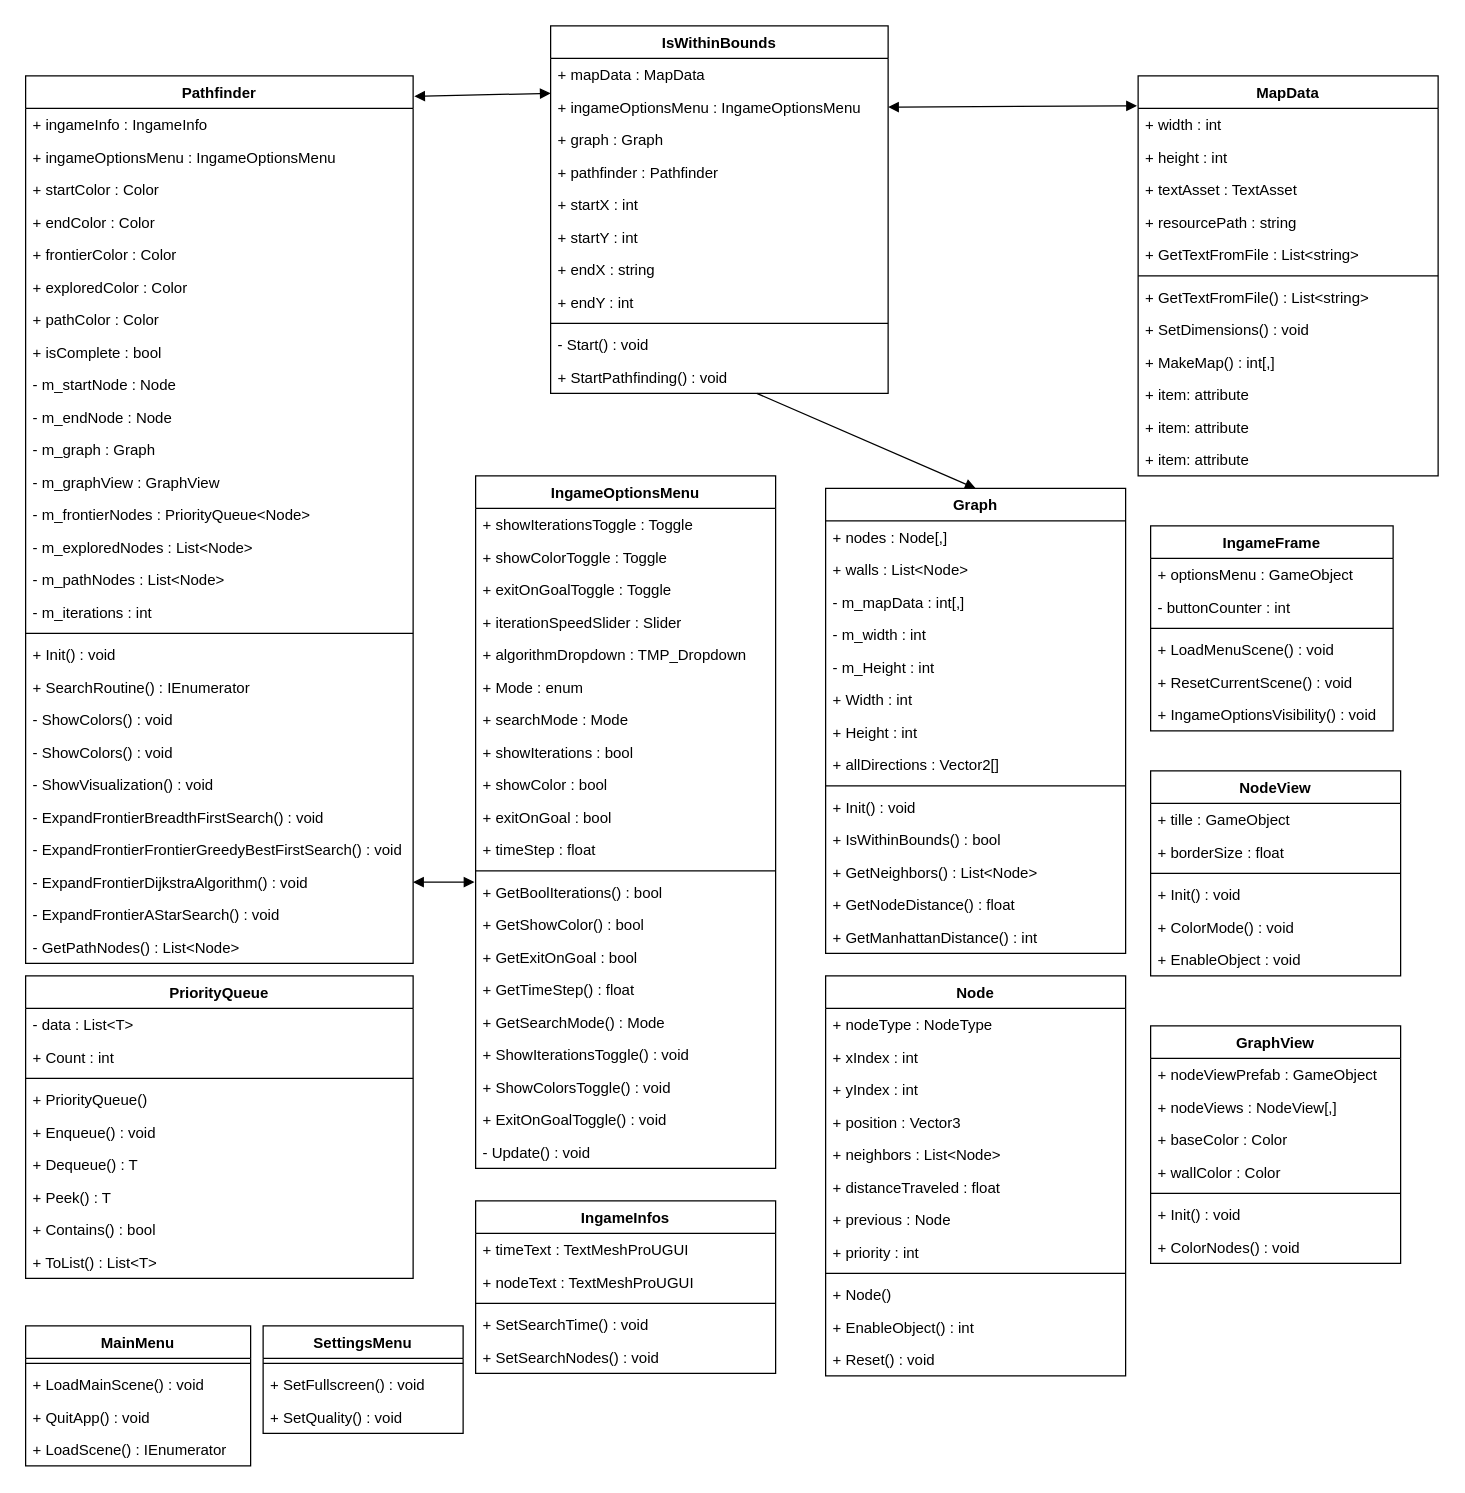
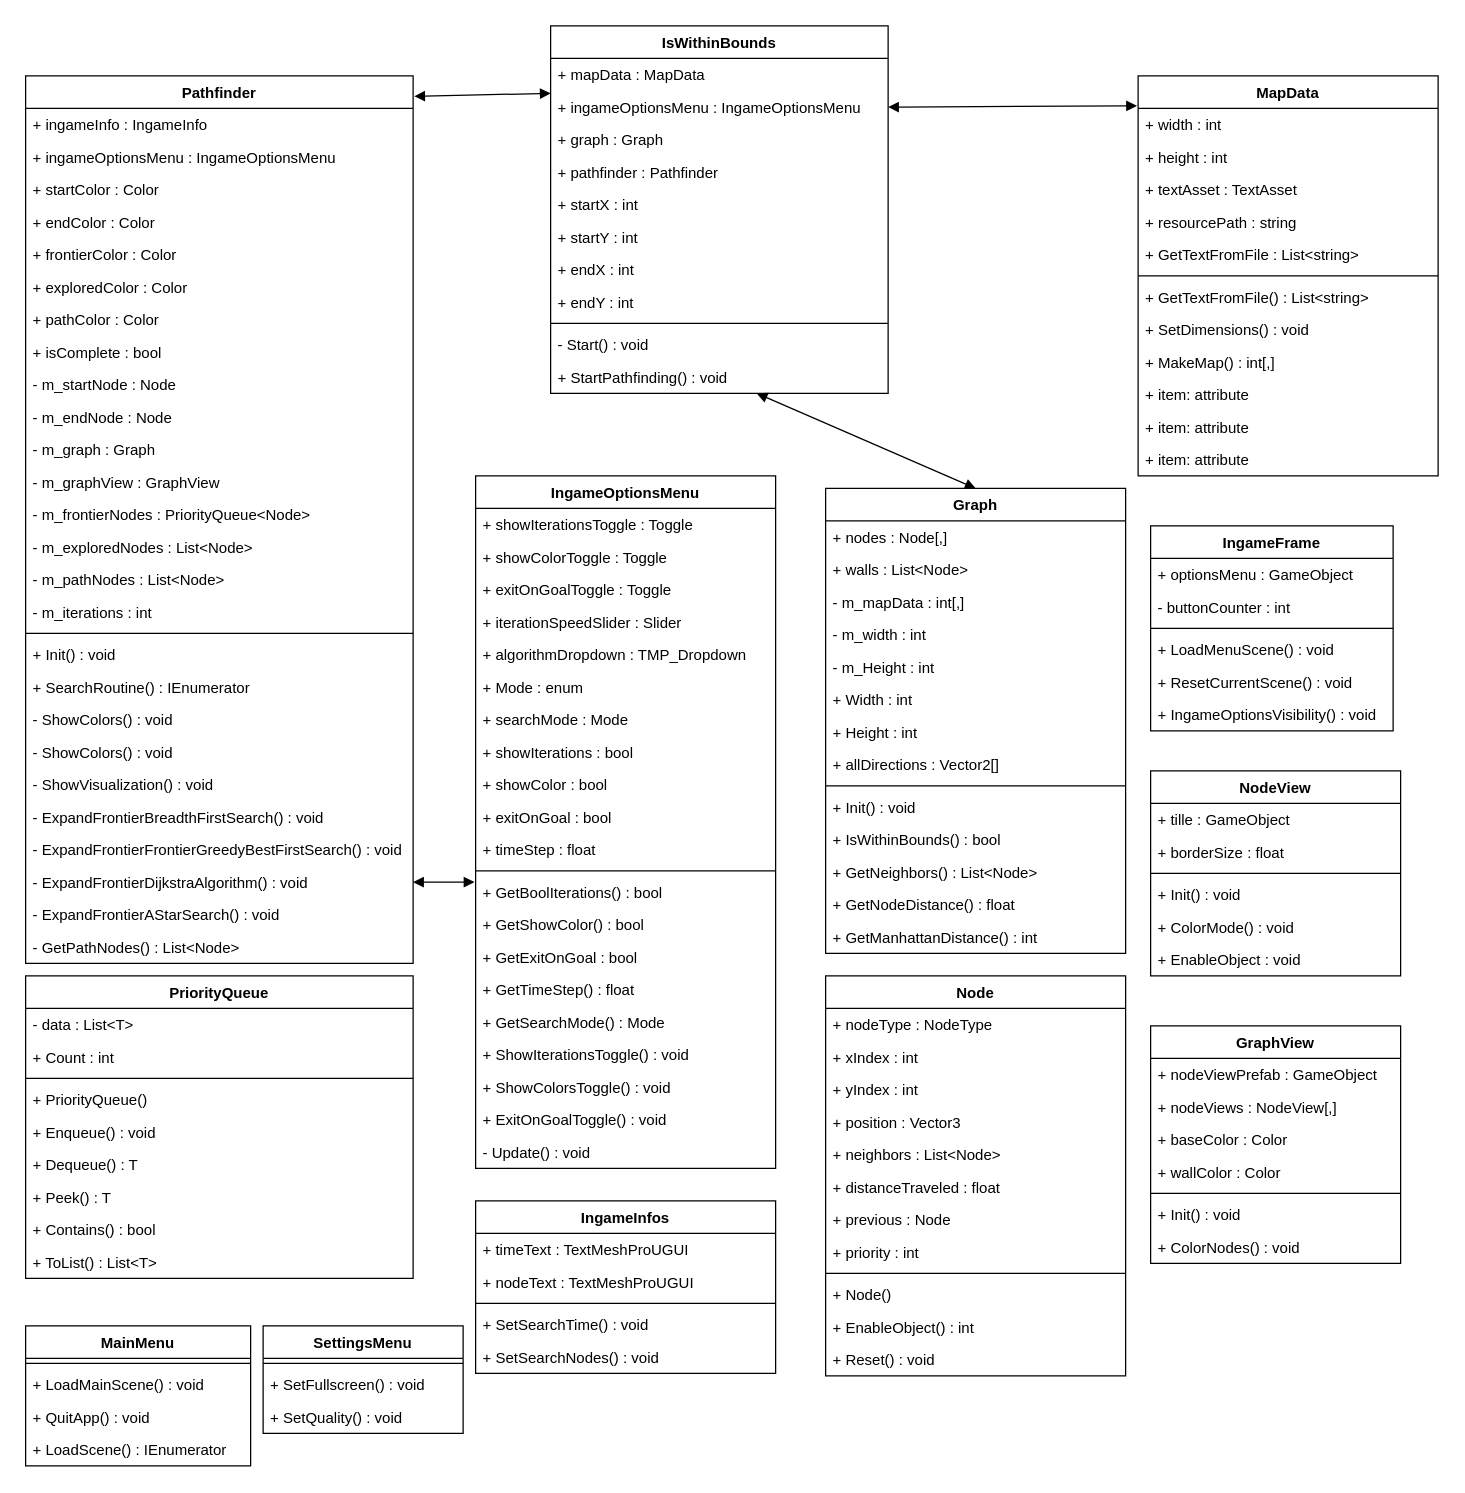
(611, 270) -> (598, 270)
(765, 397) -> (767, 398)
